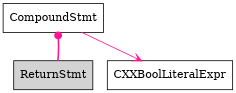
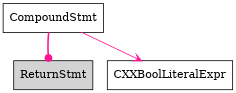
(59, 50) -> (48, 44)
